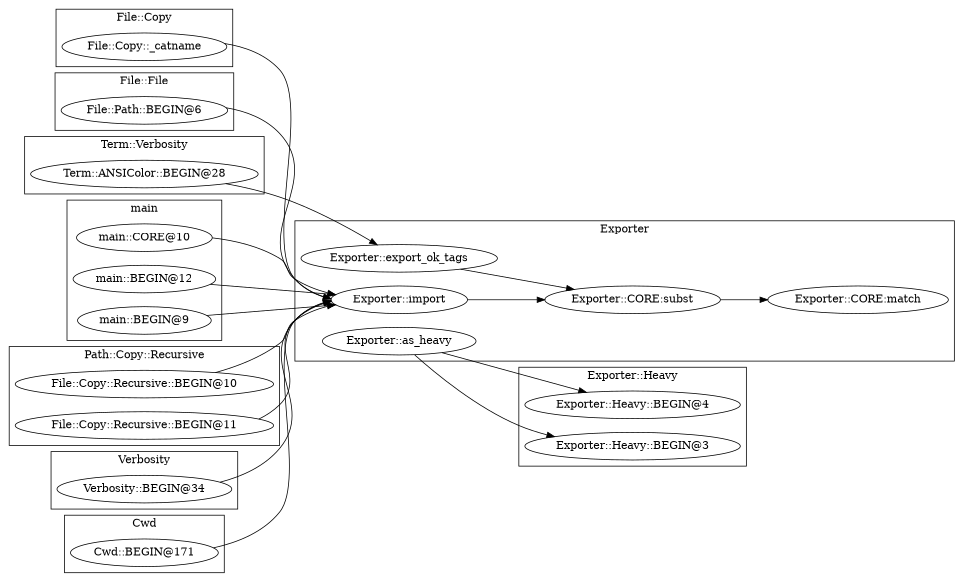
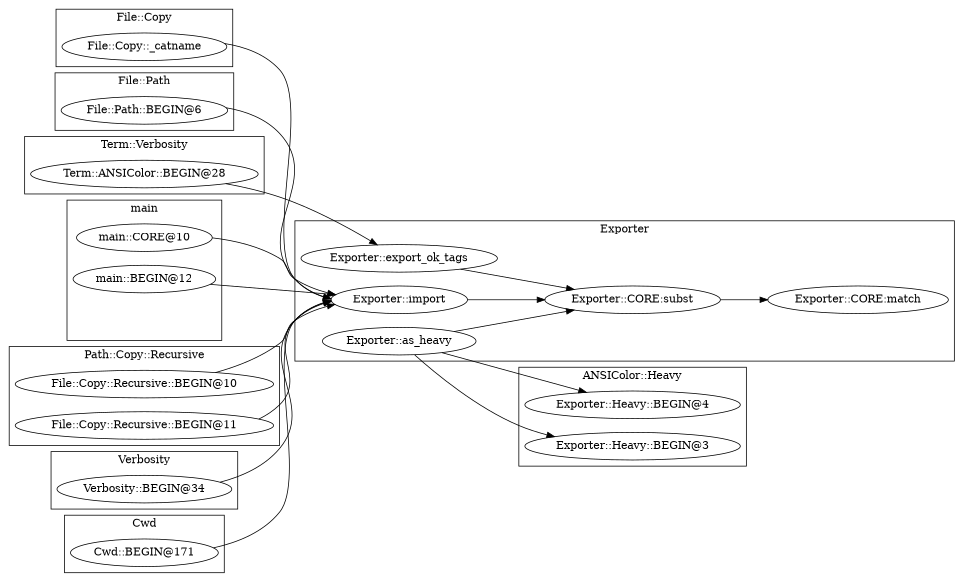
(144, 82) -> (144, 82)
(144, 320) -> none
none -> (510, 321)
(633, 376) -> (633, 376)
